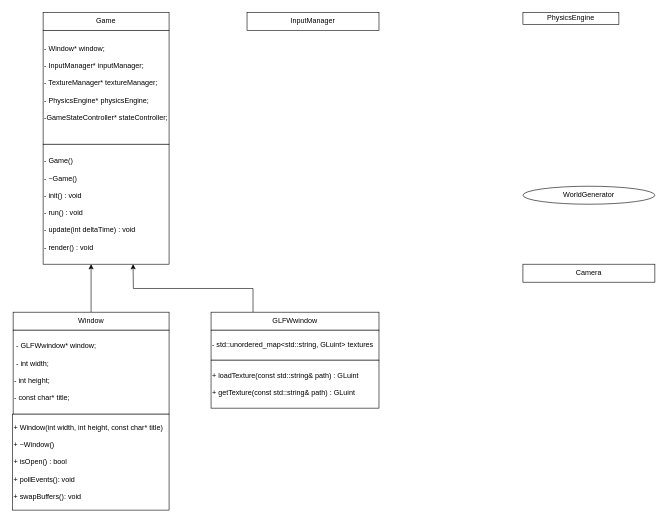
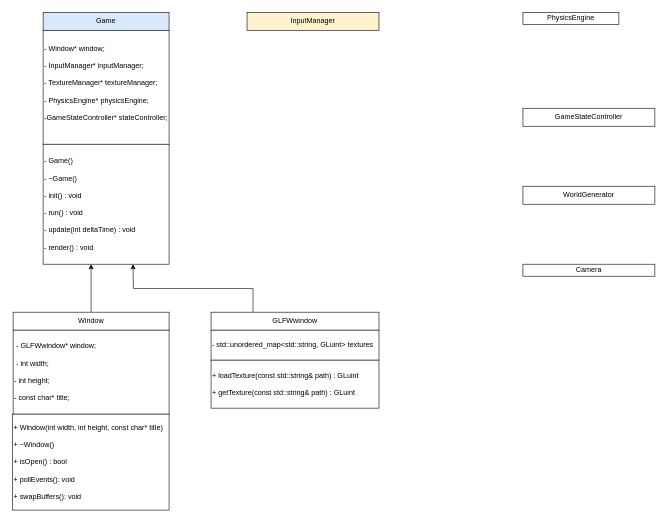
(106, 21) -> (106, 21)
(313, 21) -> (313, 21)
none -> (589, 117)
(589, 195) -> (589, 195)
(589, 273) -> (589, 270)
